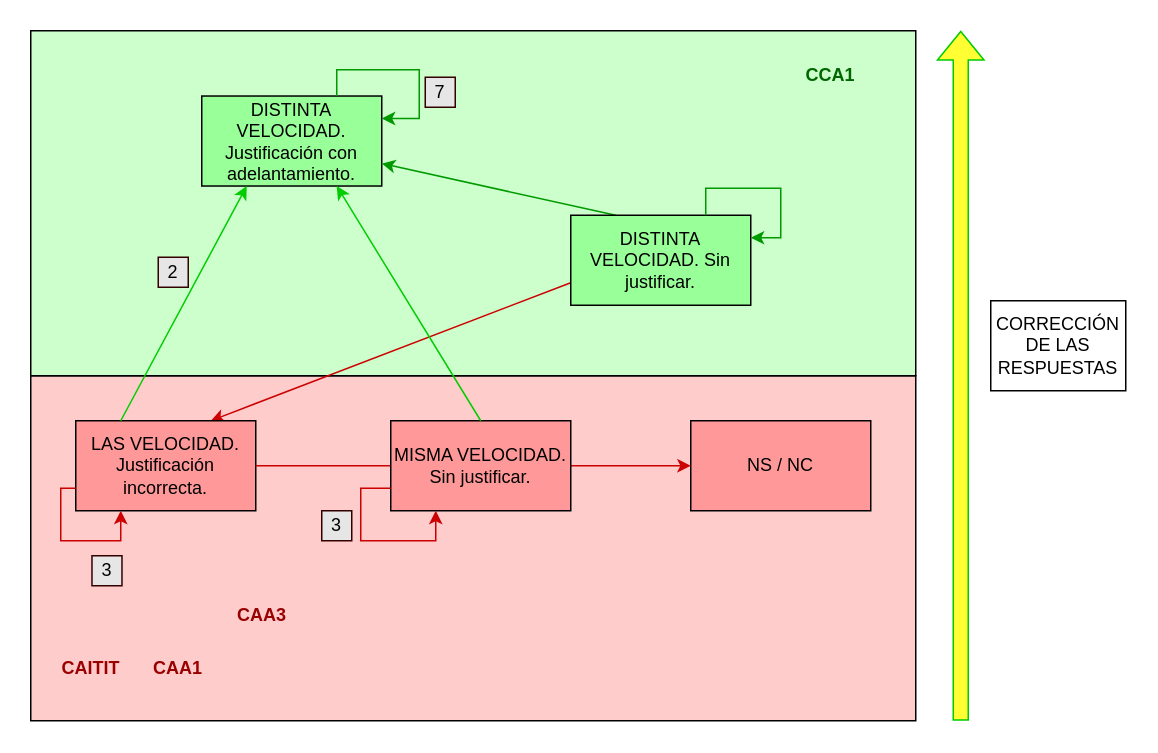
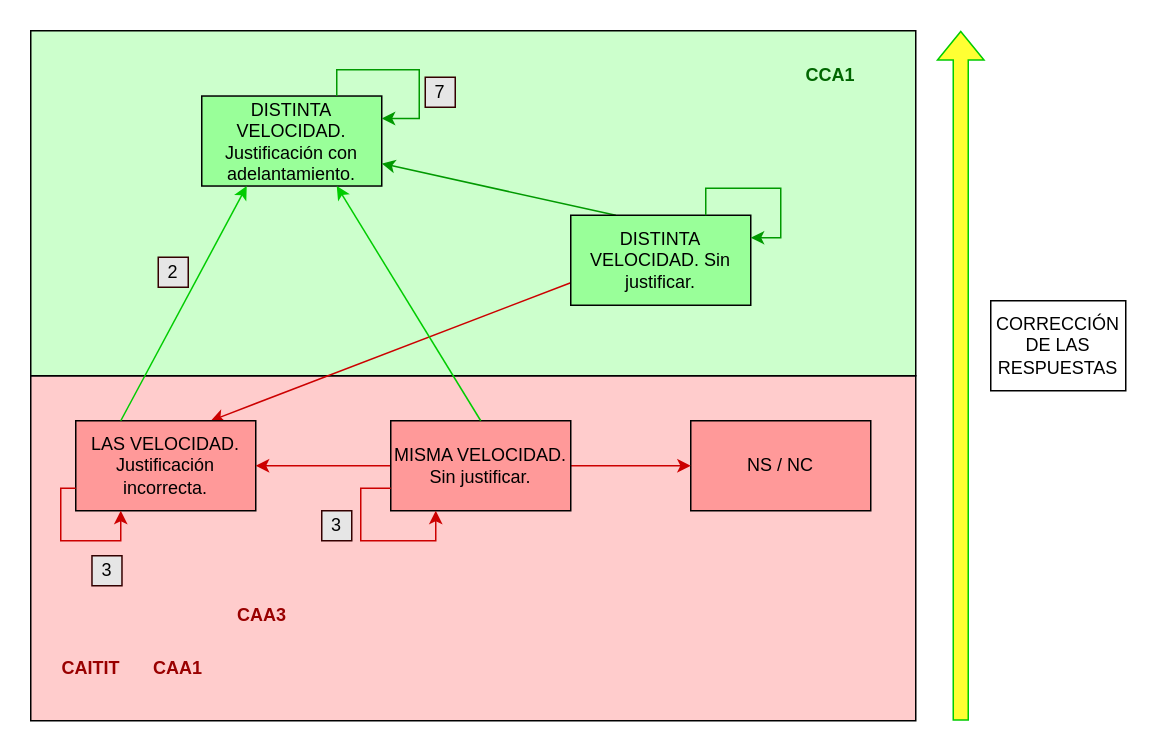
(262, 466) -> (267, 466)
